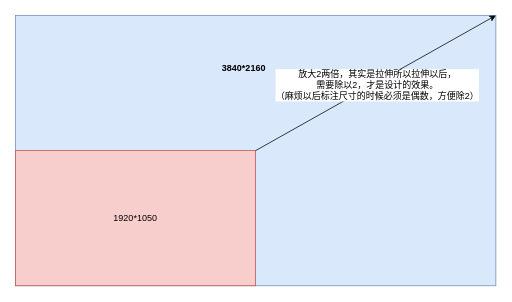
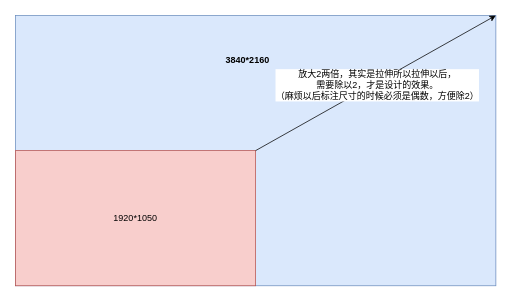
(243, 68) -> (247, 60)
